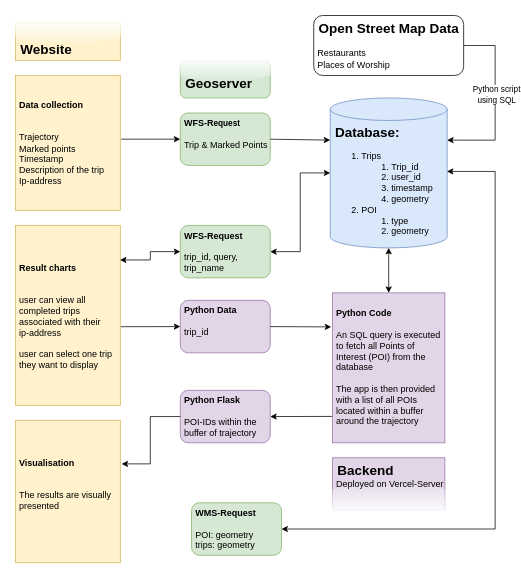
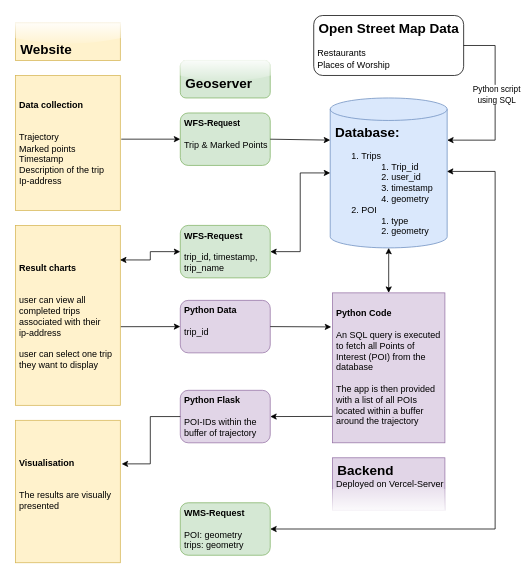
(214, 247) -> (223, 247)
(237, 529) -> (225, 529)
